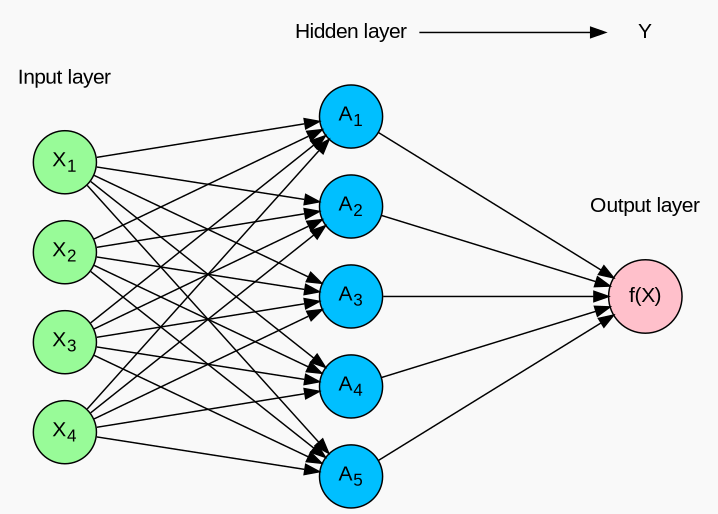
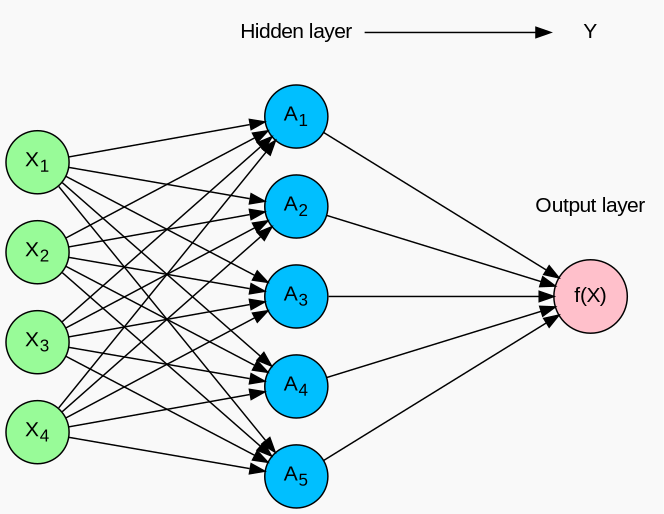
(65, 78) -> none
